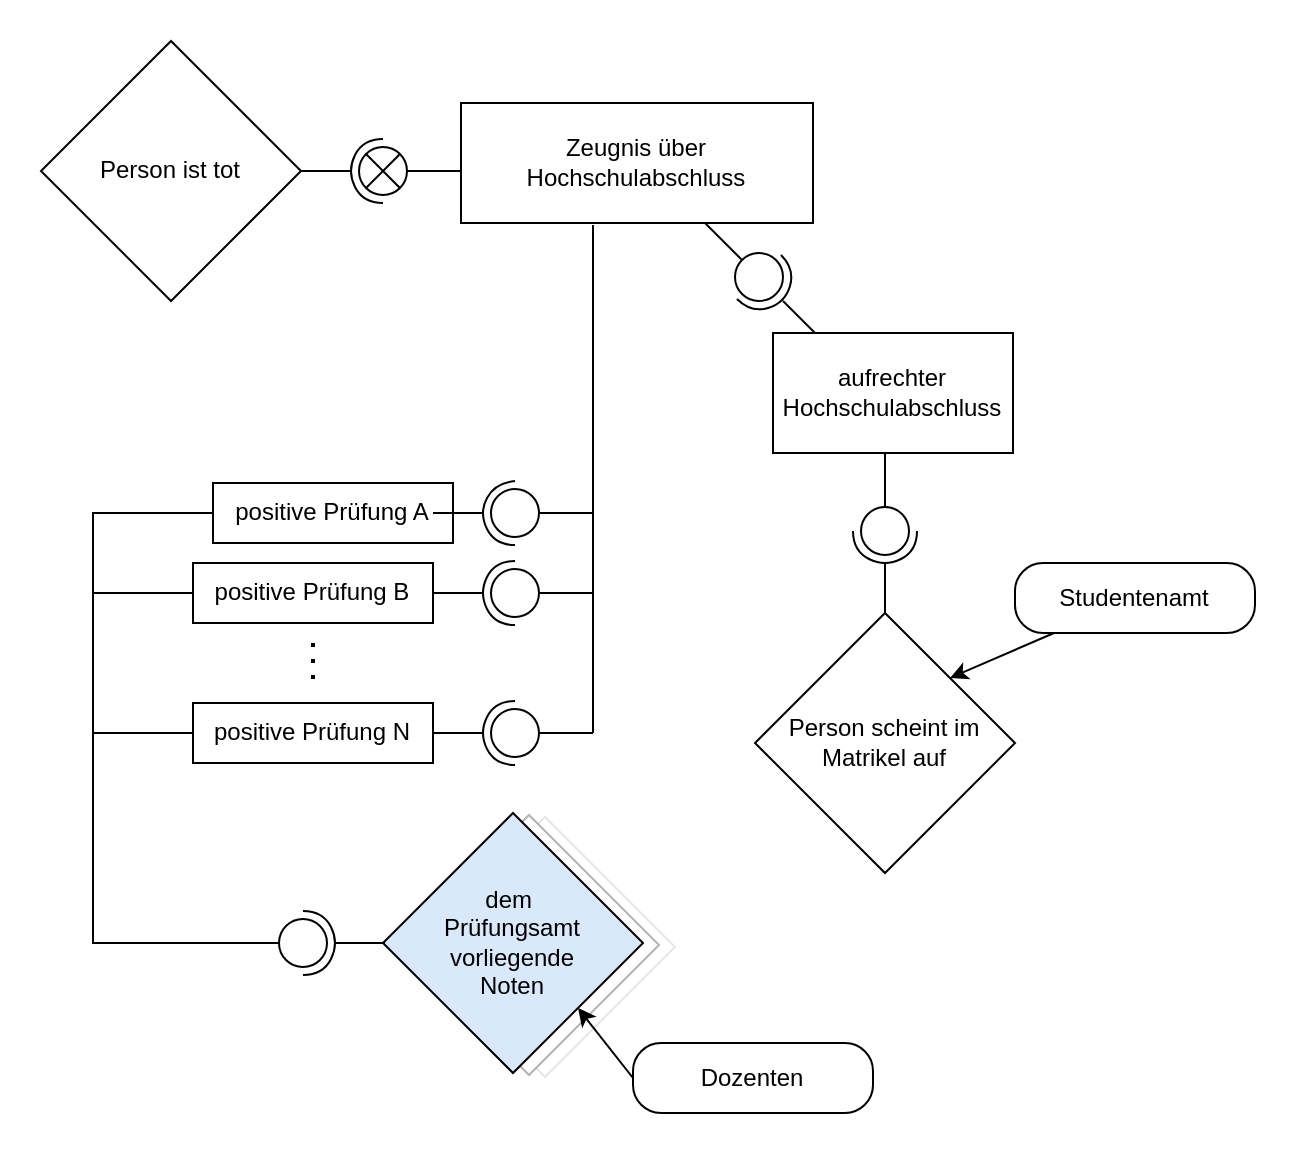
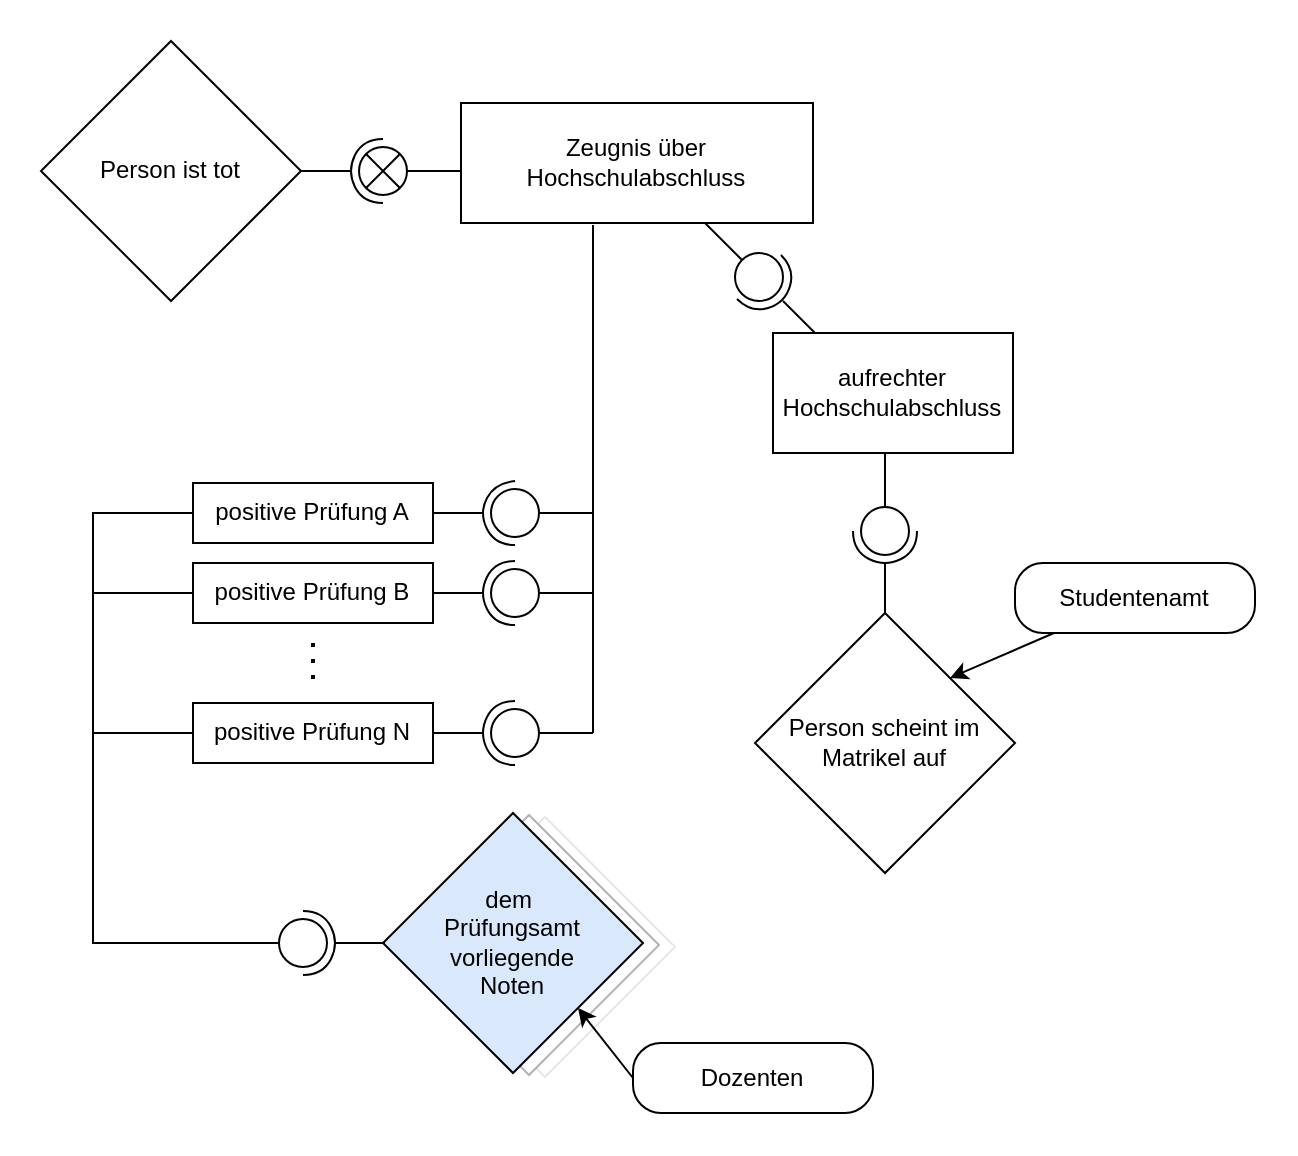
(333, 513) -> (313, 513)
